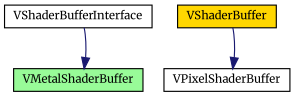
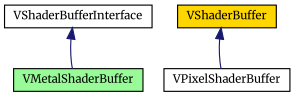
(86, 43) -> (71, 54)
(234, 43) -> (219, 54)
